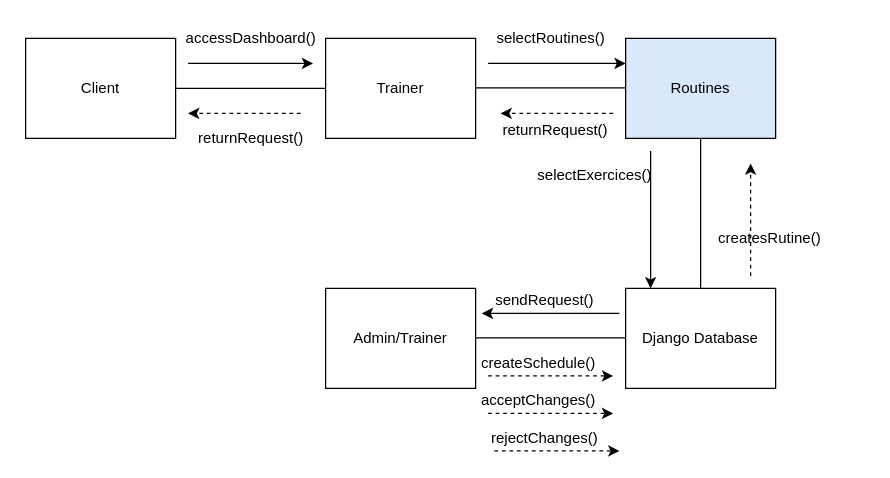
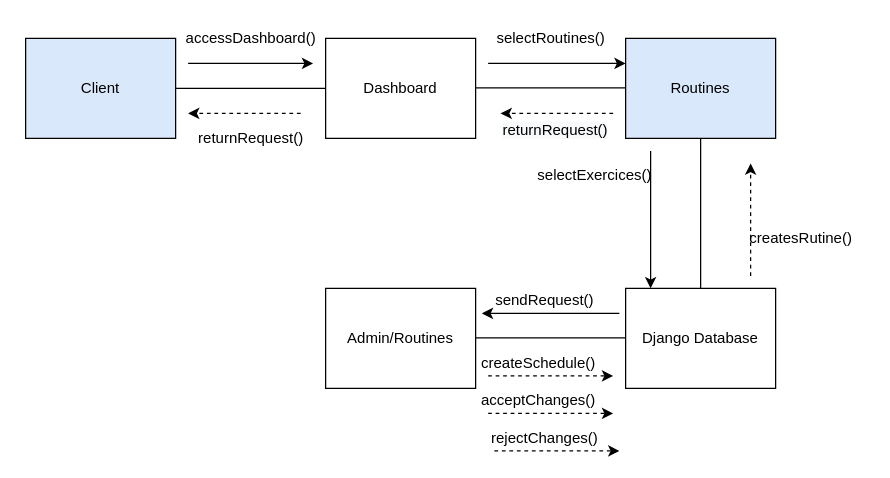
(101, 88) -> (101, 88)
(401, 88) -> (401, 88)
(769, 238) -> (801, 238)
(401, 338) -> (401, 338)
